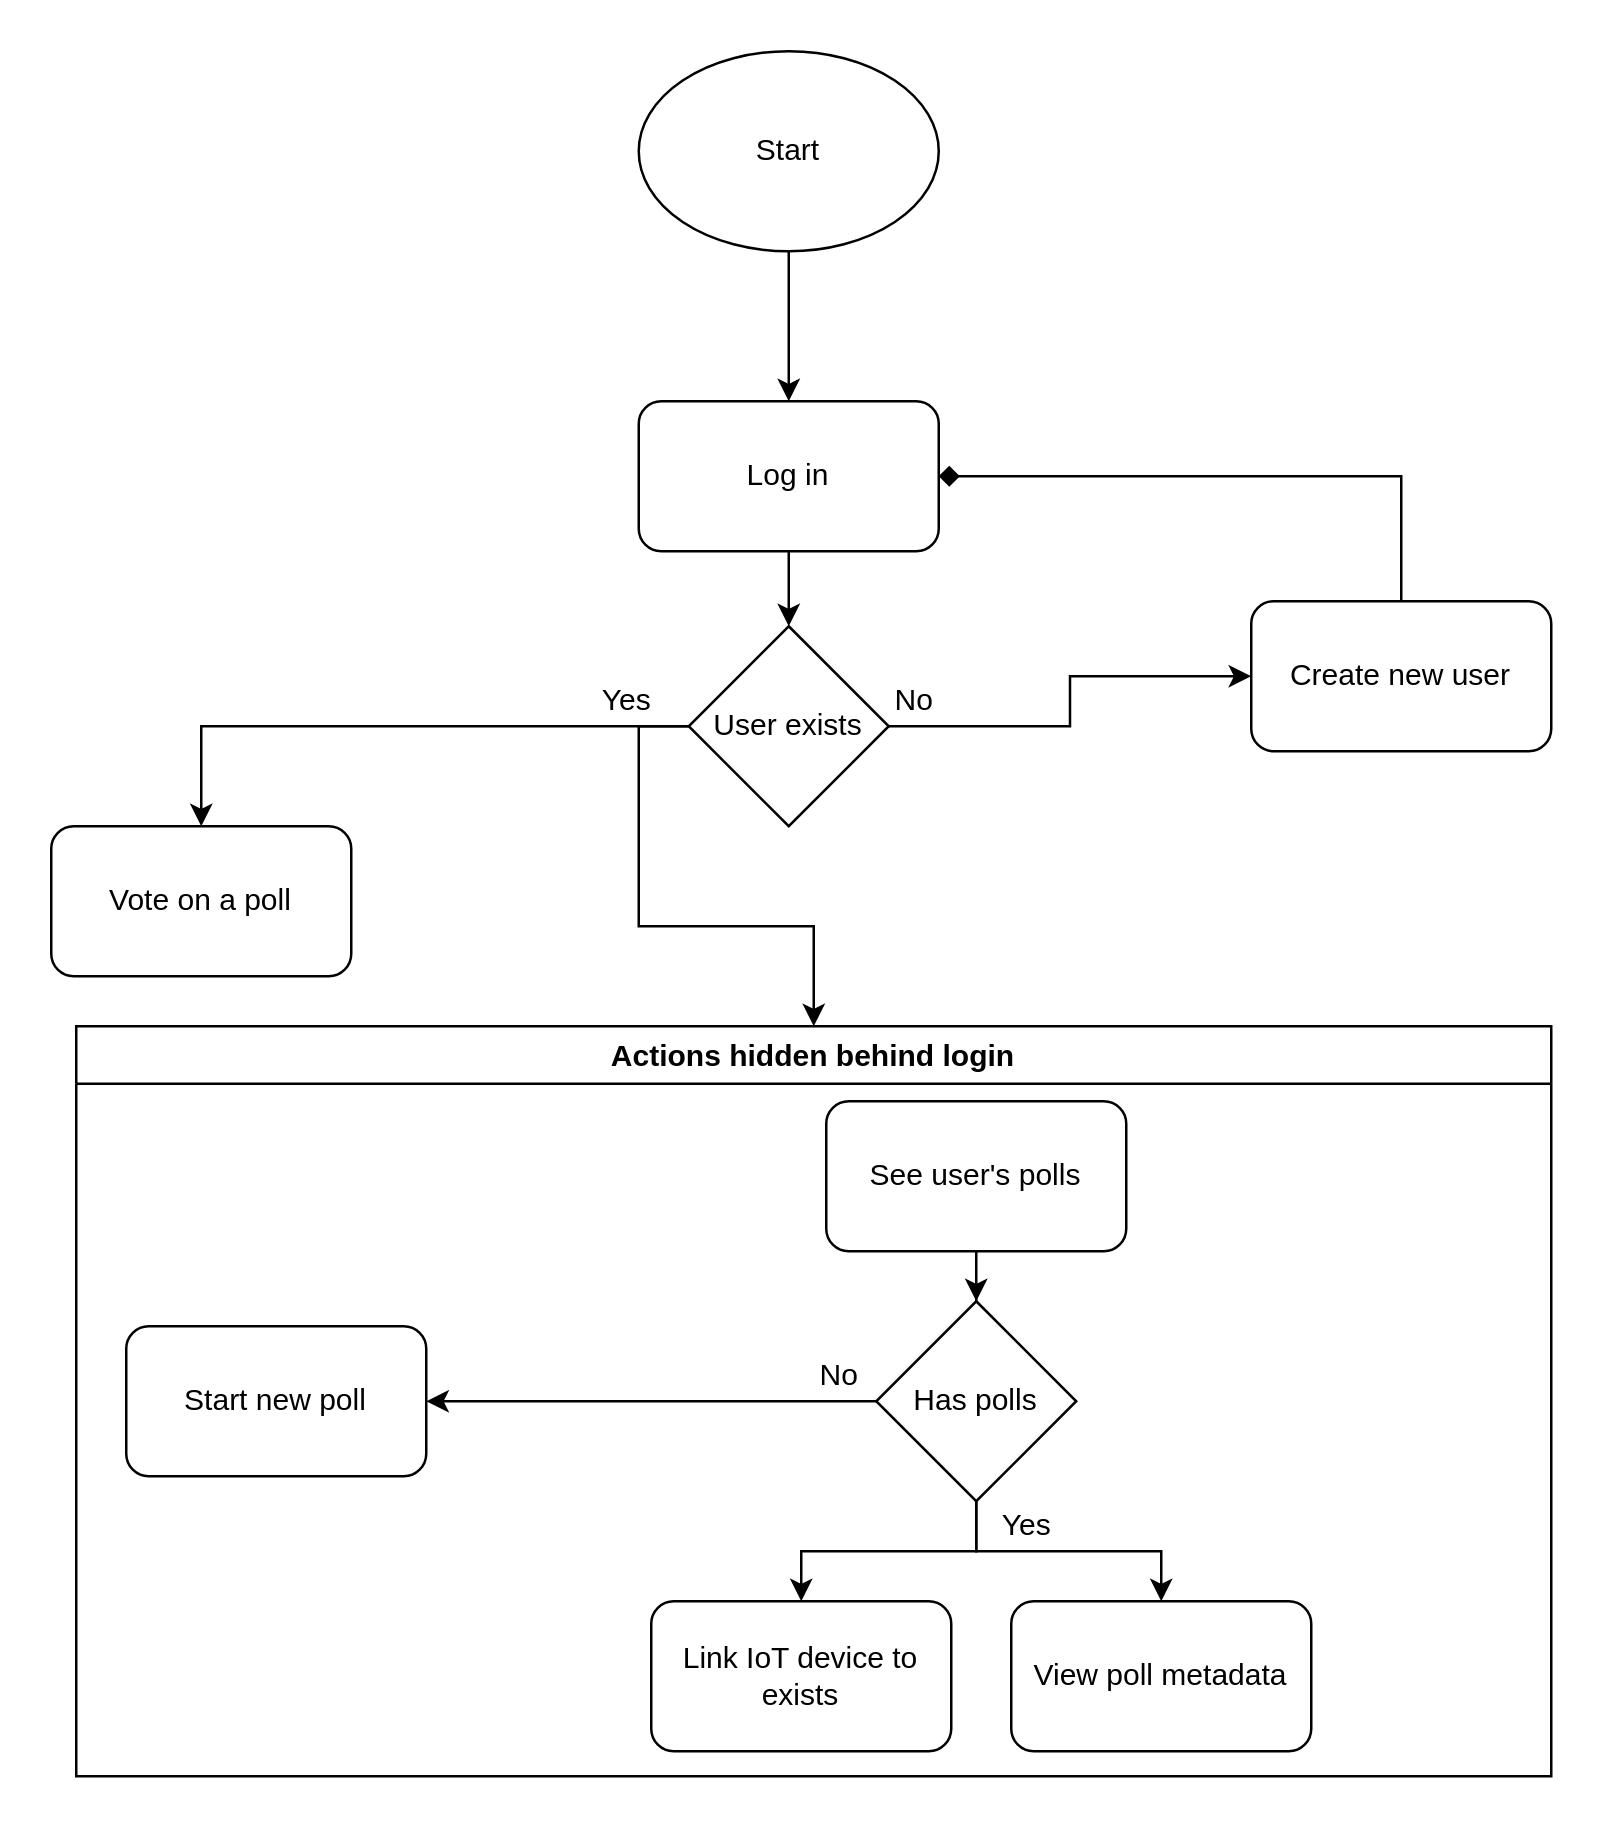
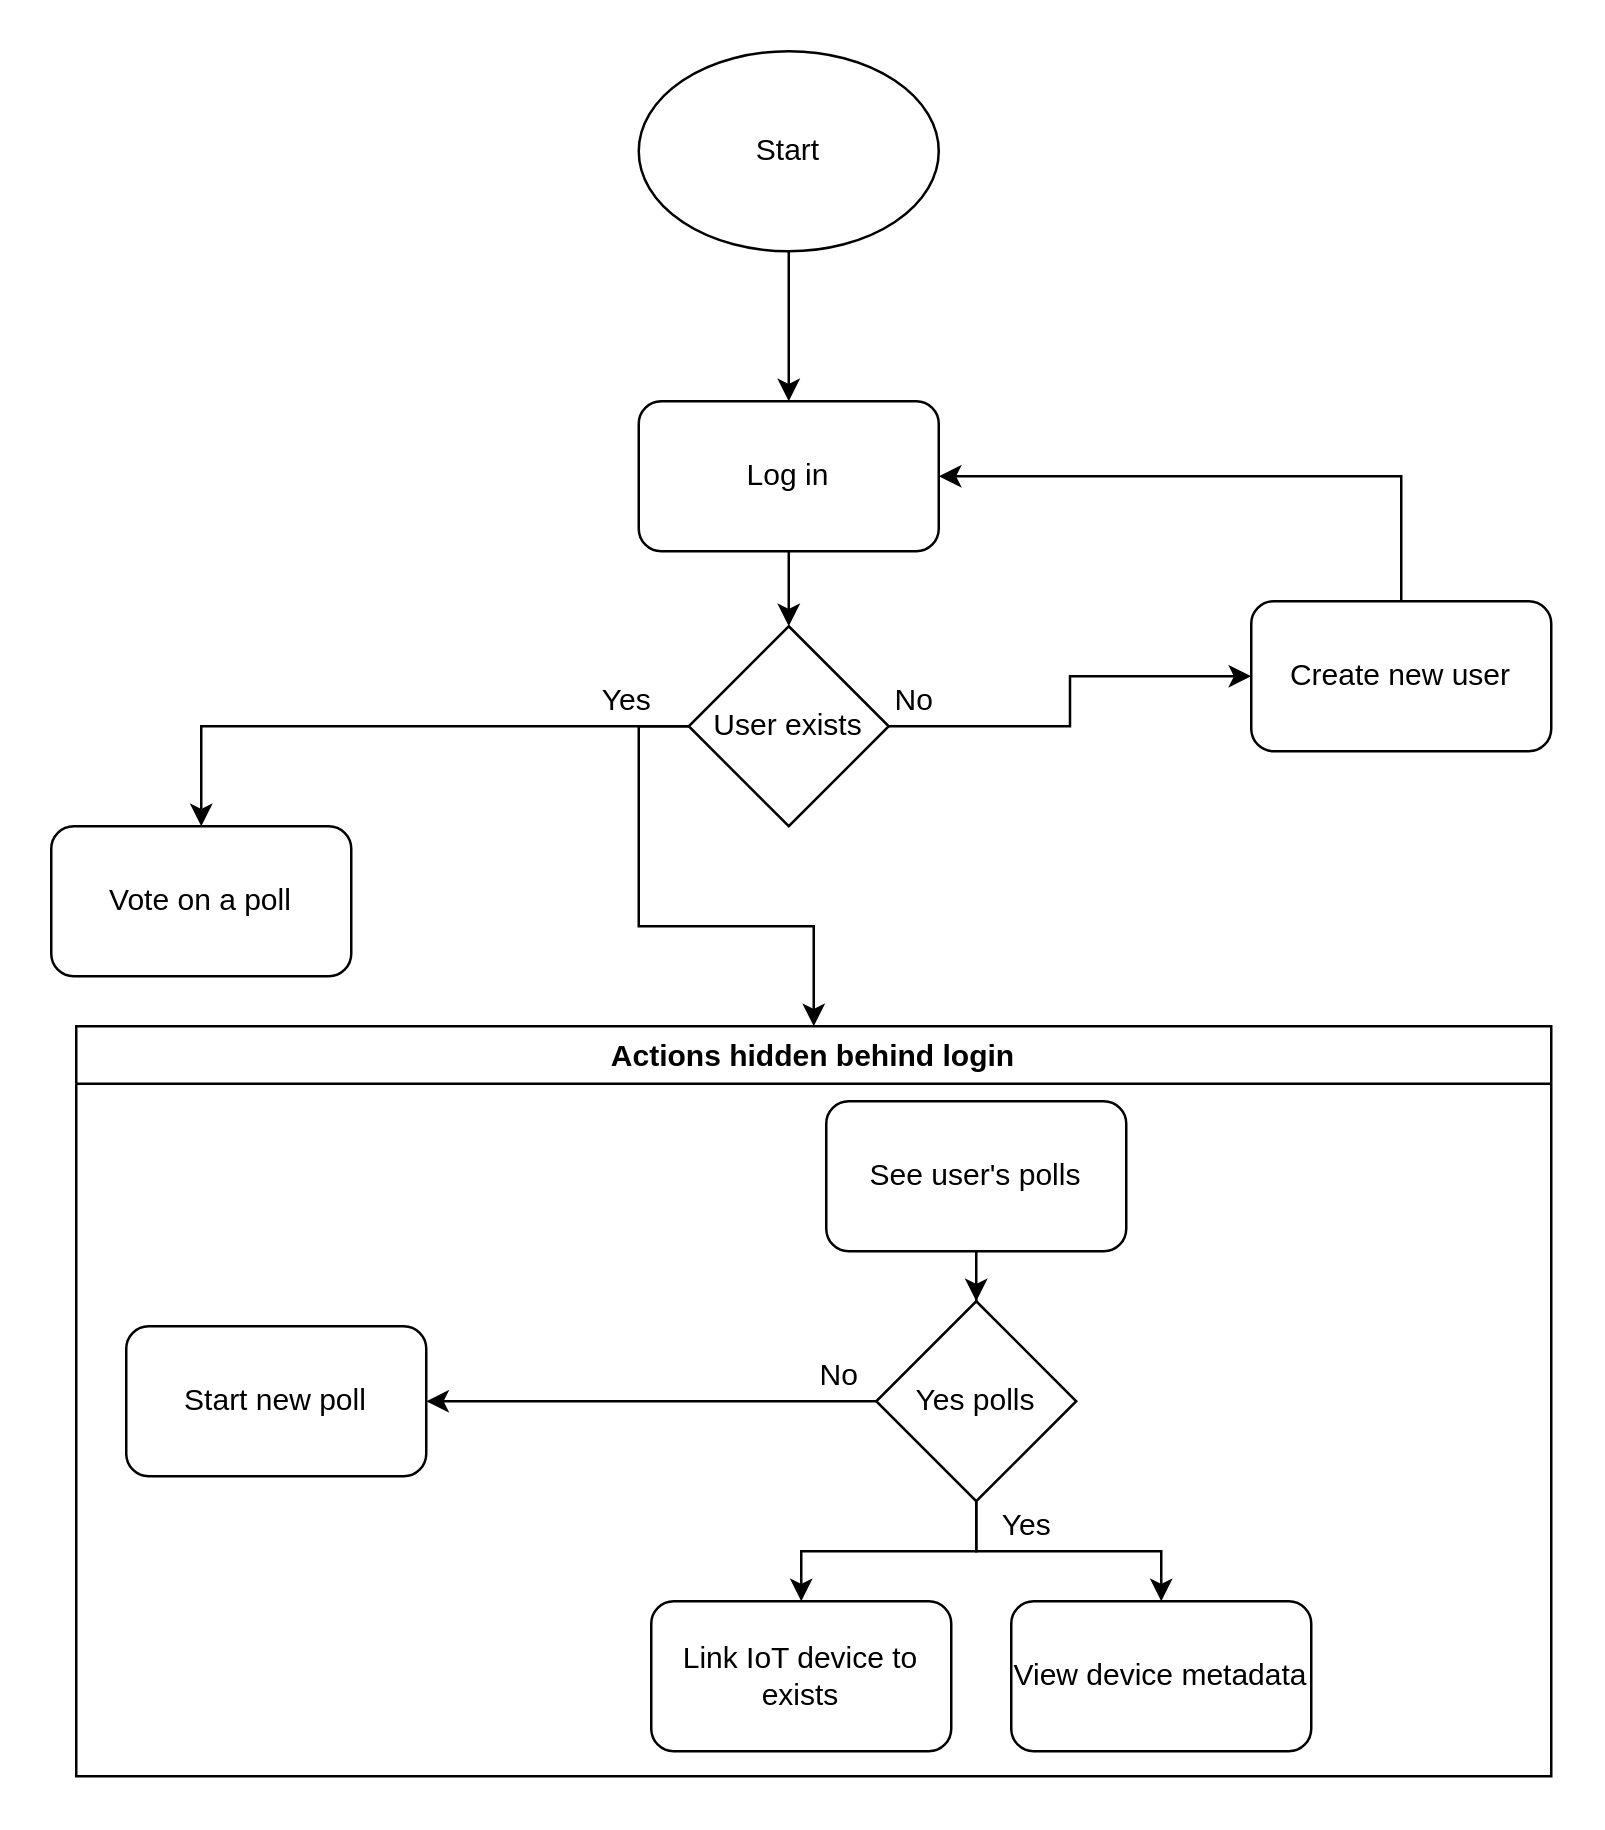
(959, 476) -> (957, 476)
(976, 1401) -> (976, 1401)
(1161, 1676) -> (1161, 1676)
